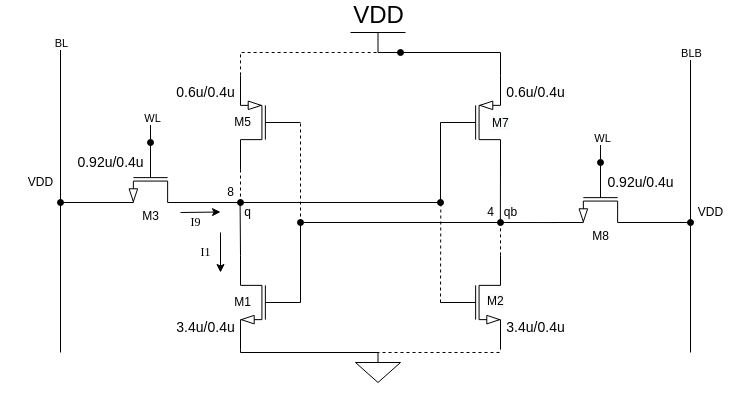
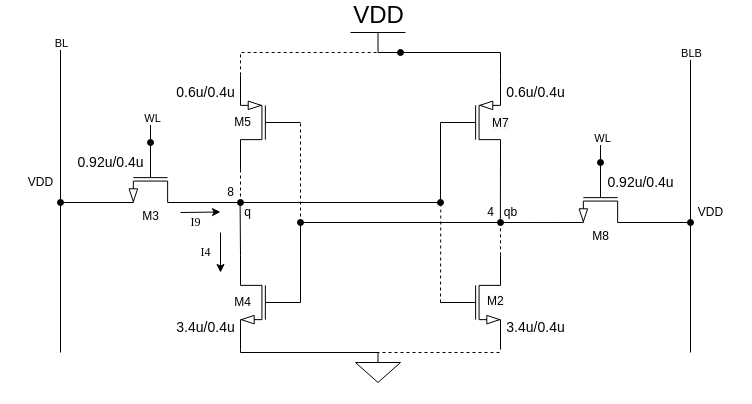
(206, 253) -> (206, 253)
(243, 303) -> (243, 303)
